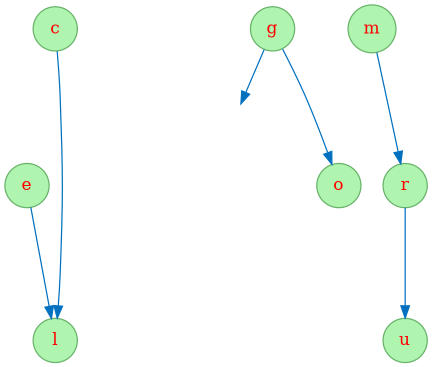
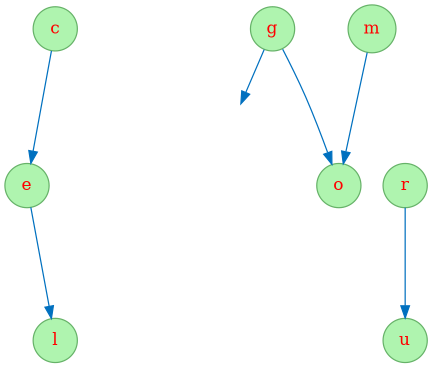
(387, 102) -> (357, 102)
(62, 178) -> (42, 101)
